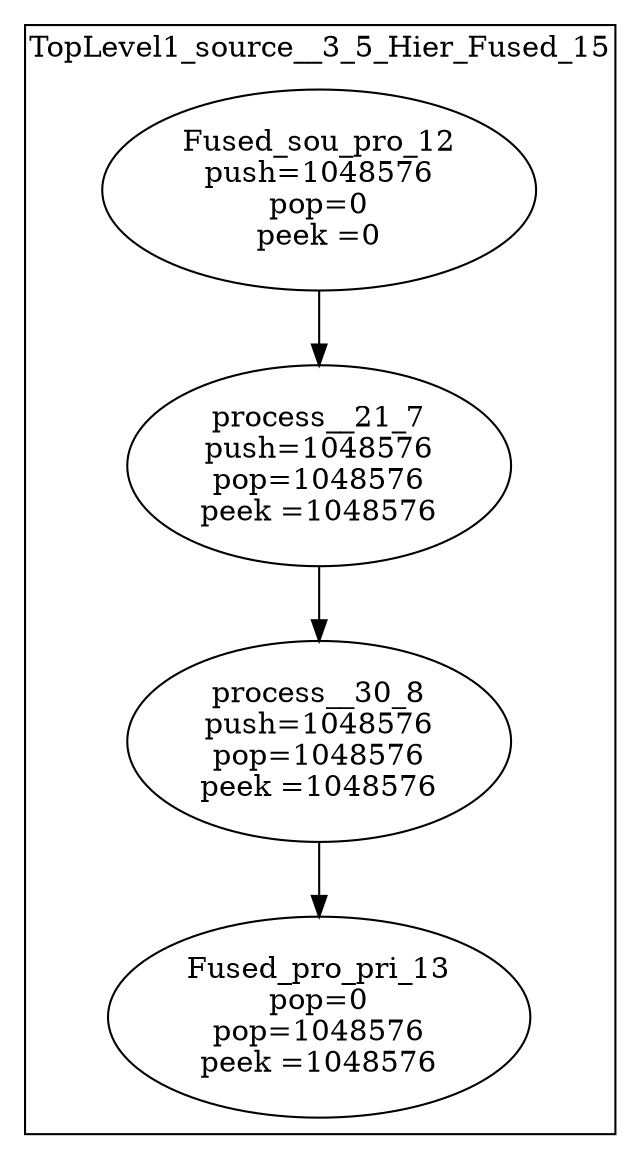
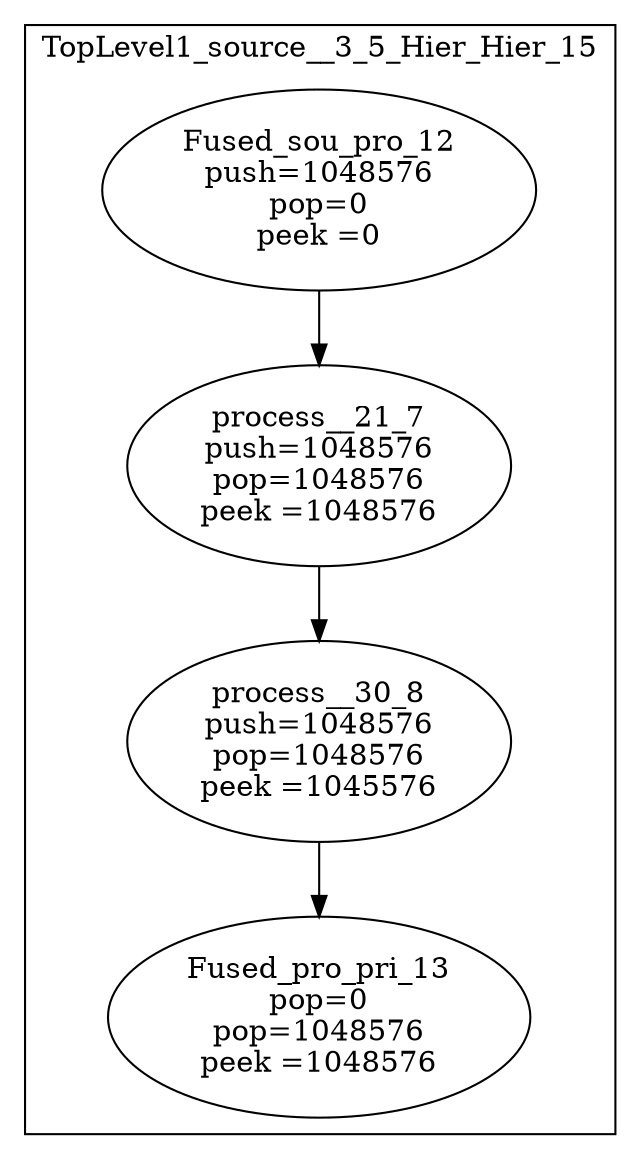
(320, 49) -> (320, 49)
(319, 741) -> (319, 741)
